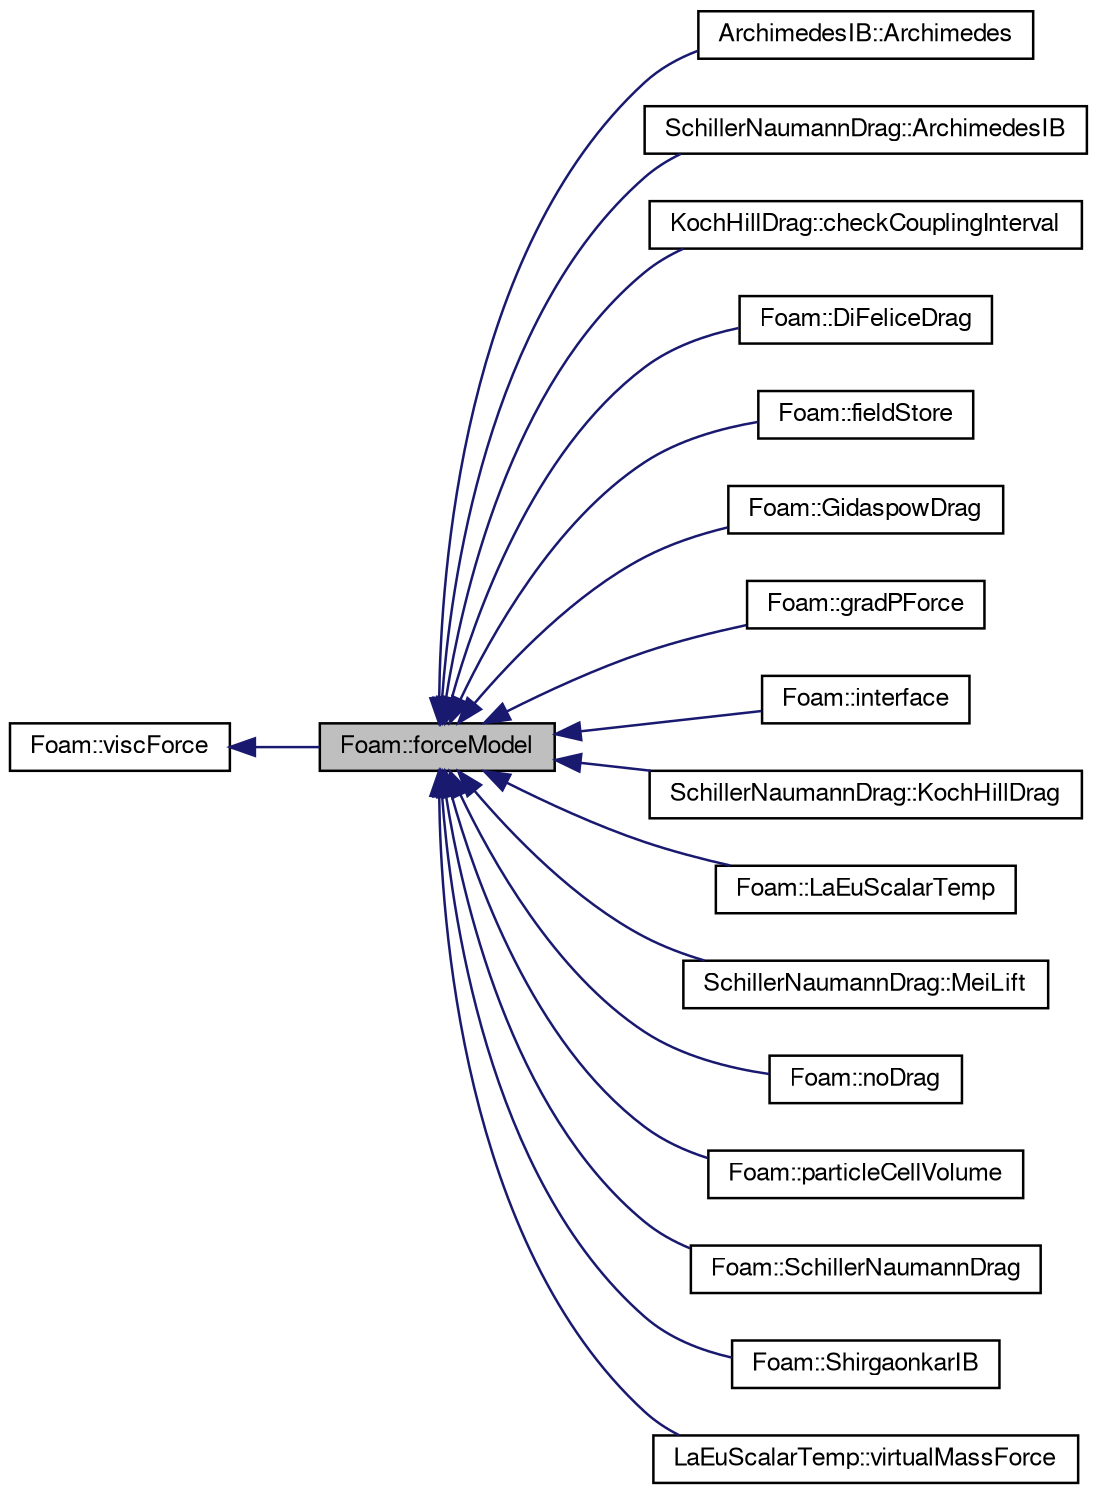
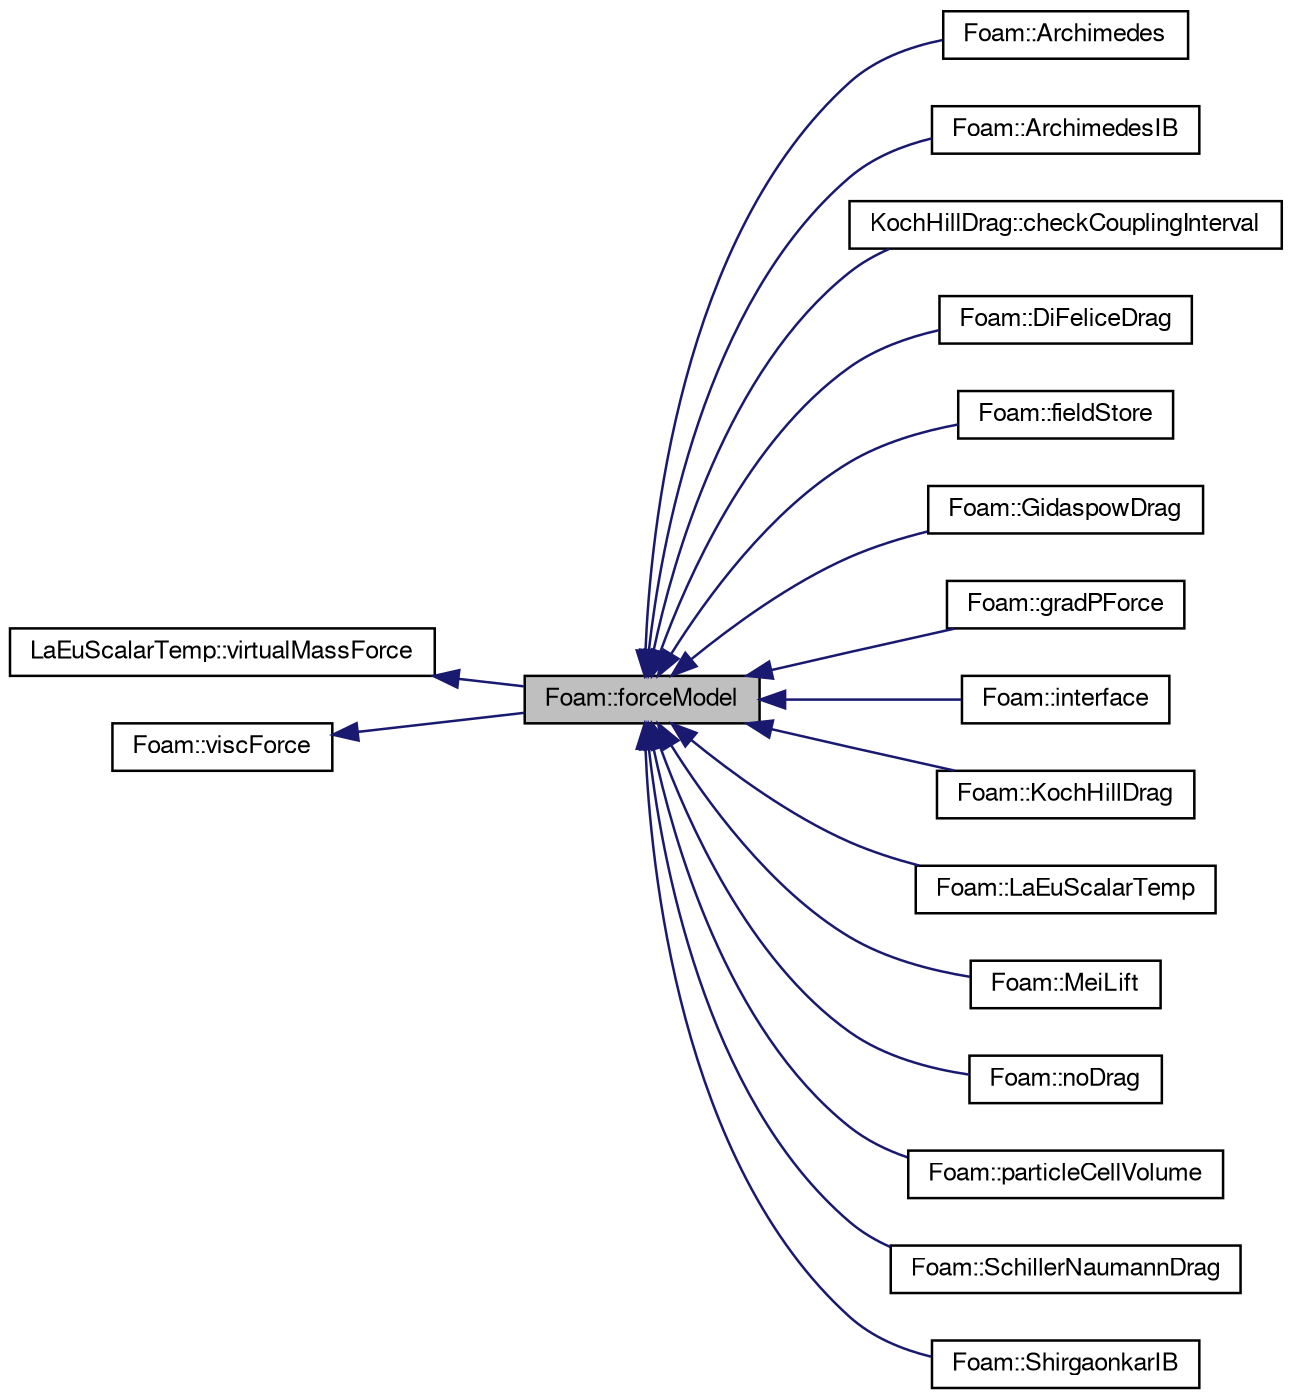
(866, 35) -> (1066, 35)
(866, 130) -> (1066, 130)
(866, 795) -> (1066, 795)
(866, 984) -> (1066, 984)
(491, 1145) -> (491, 683)
